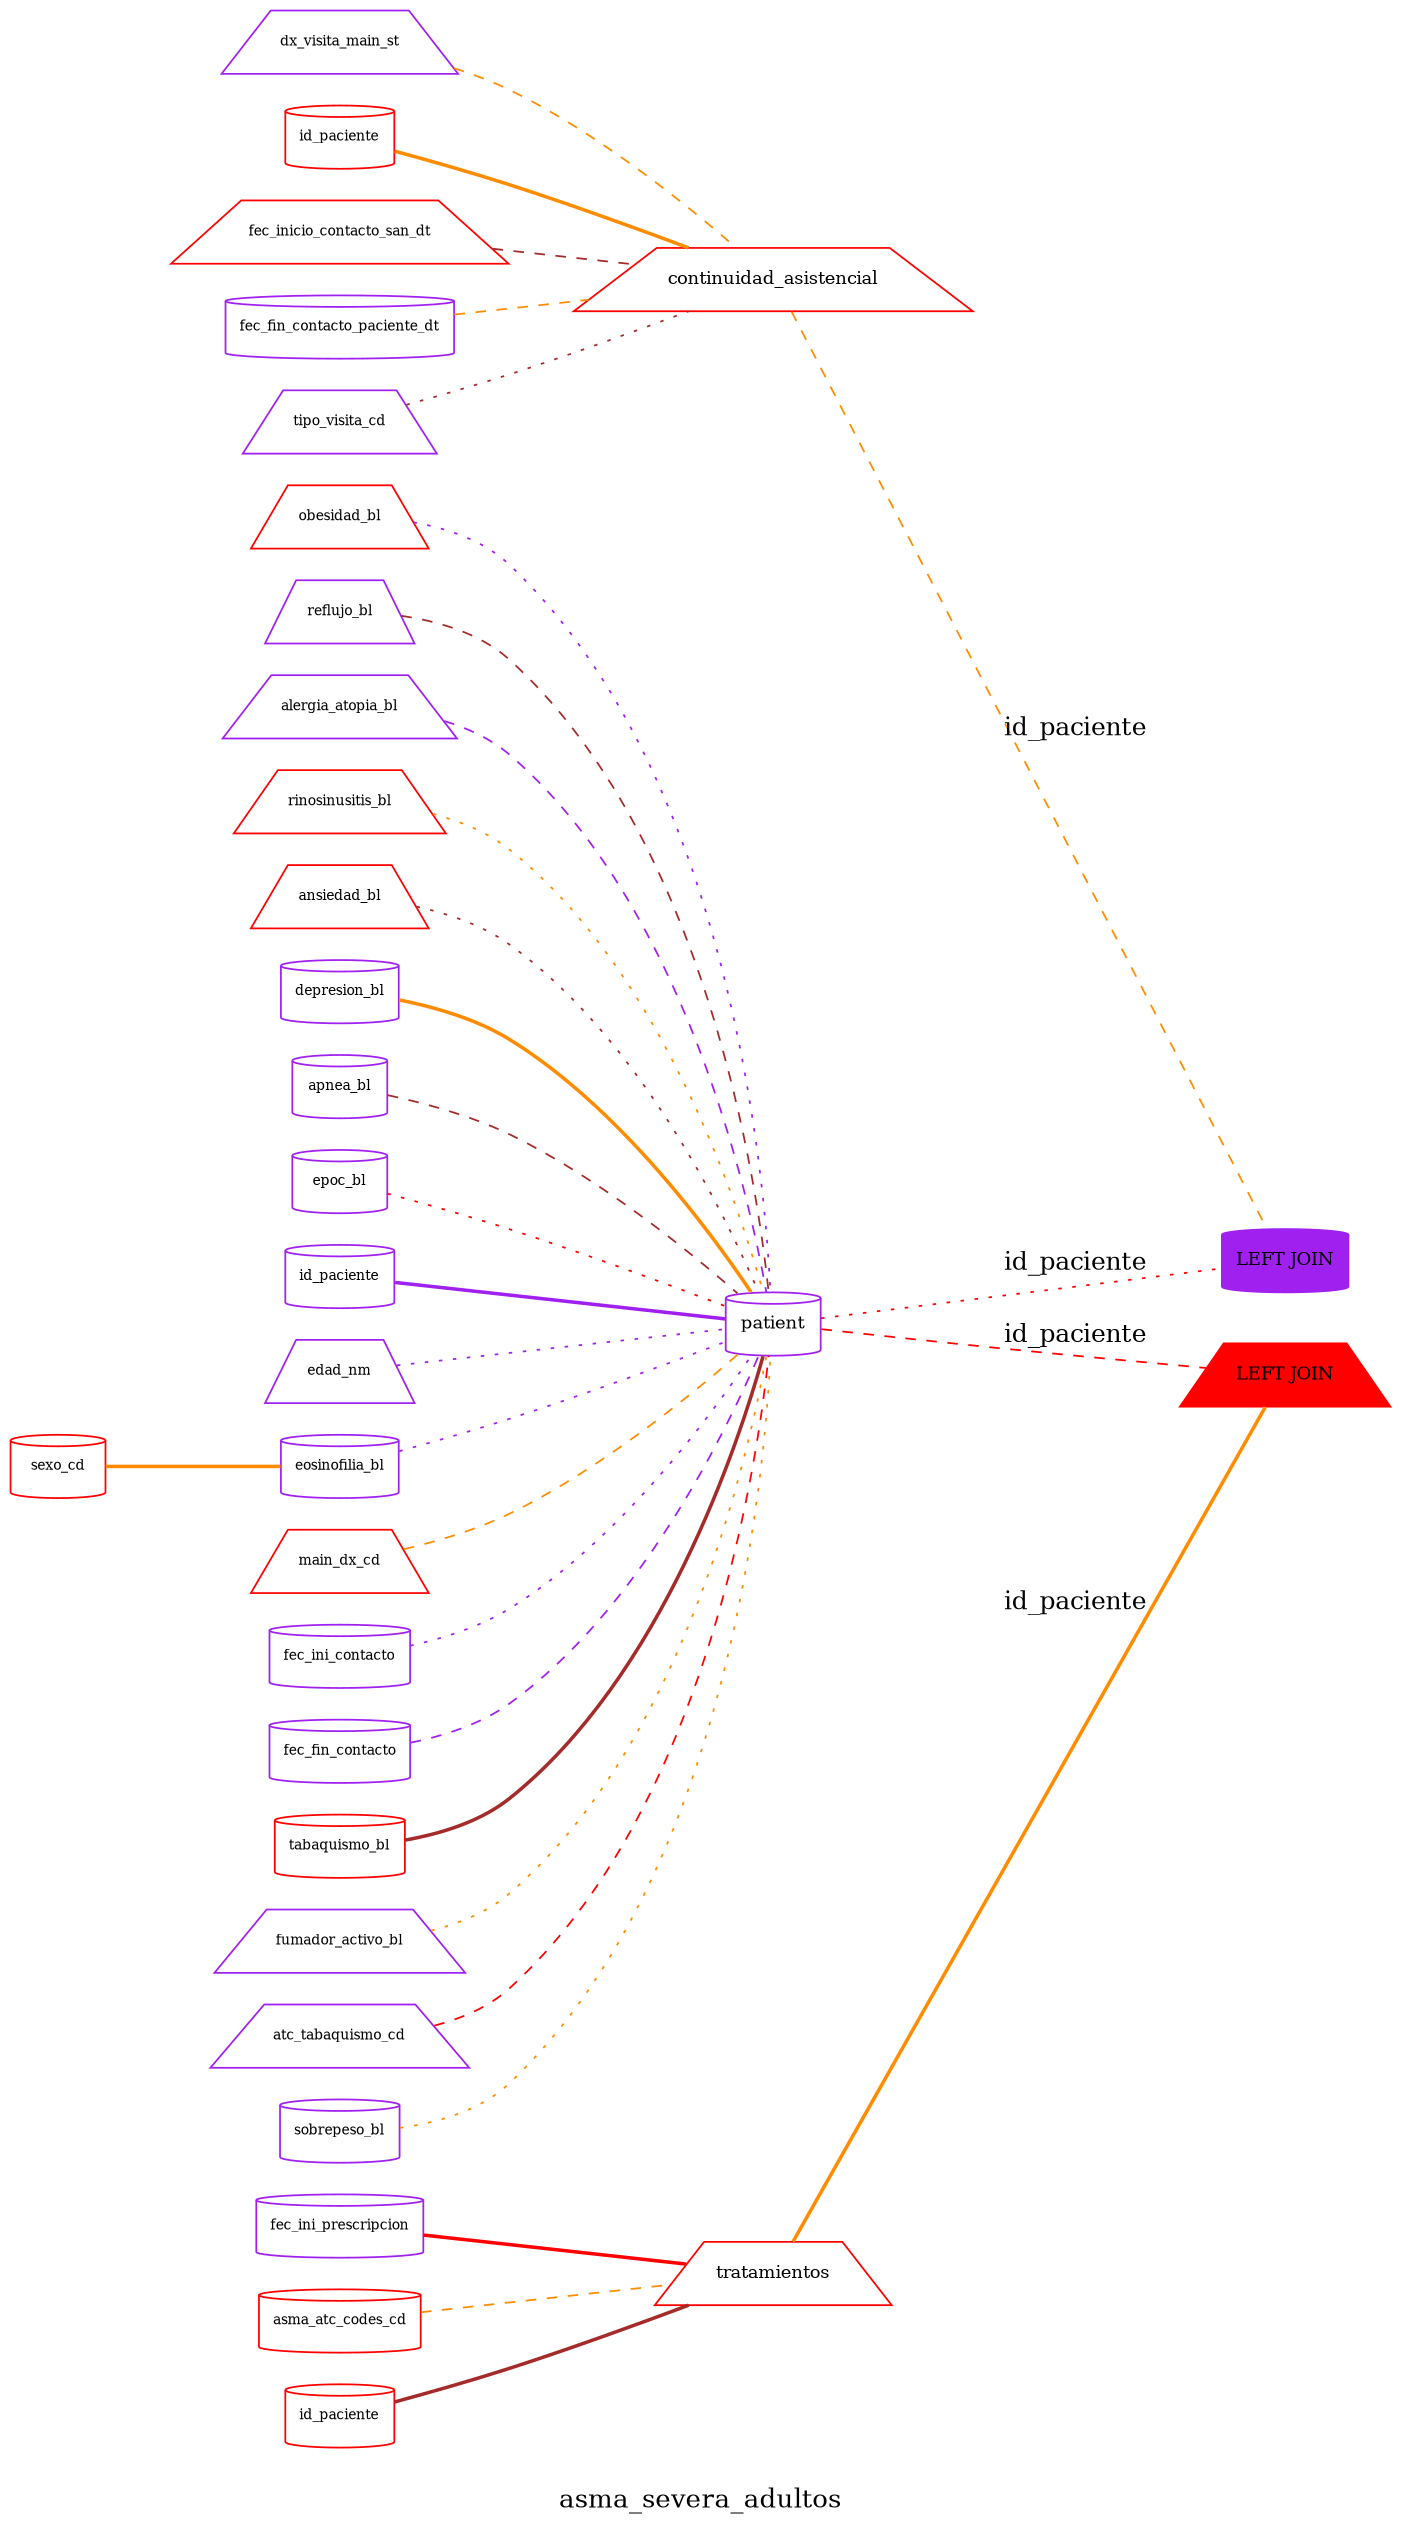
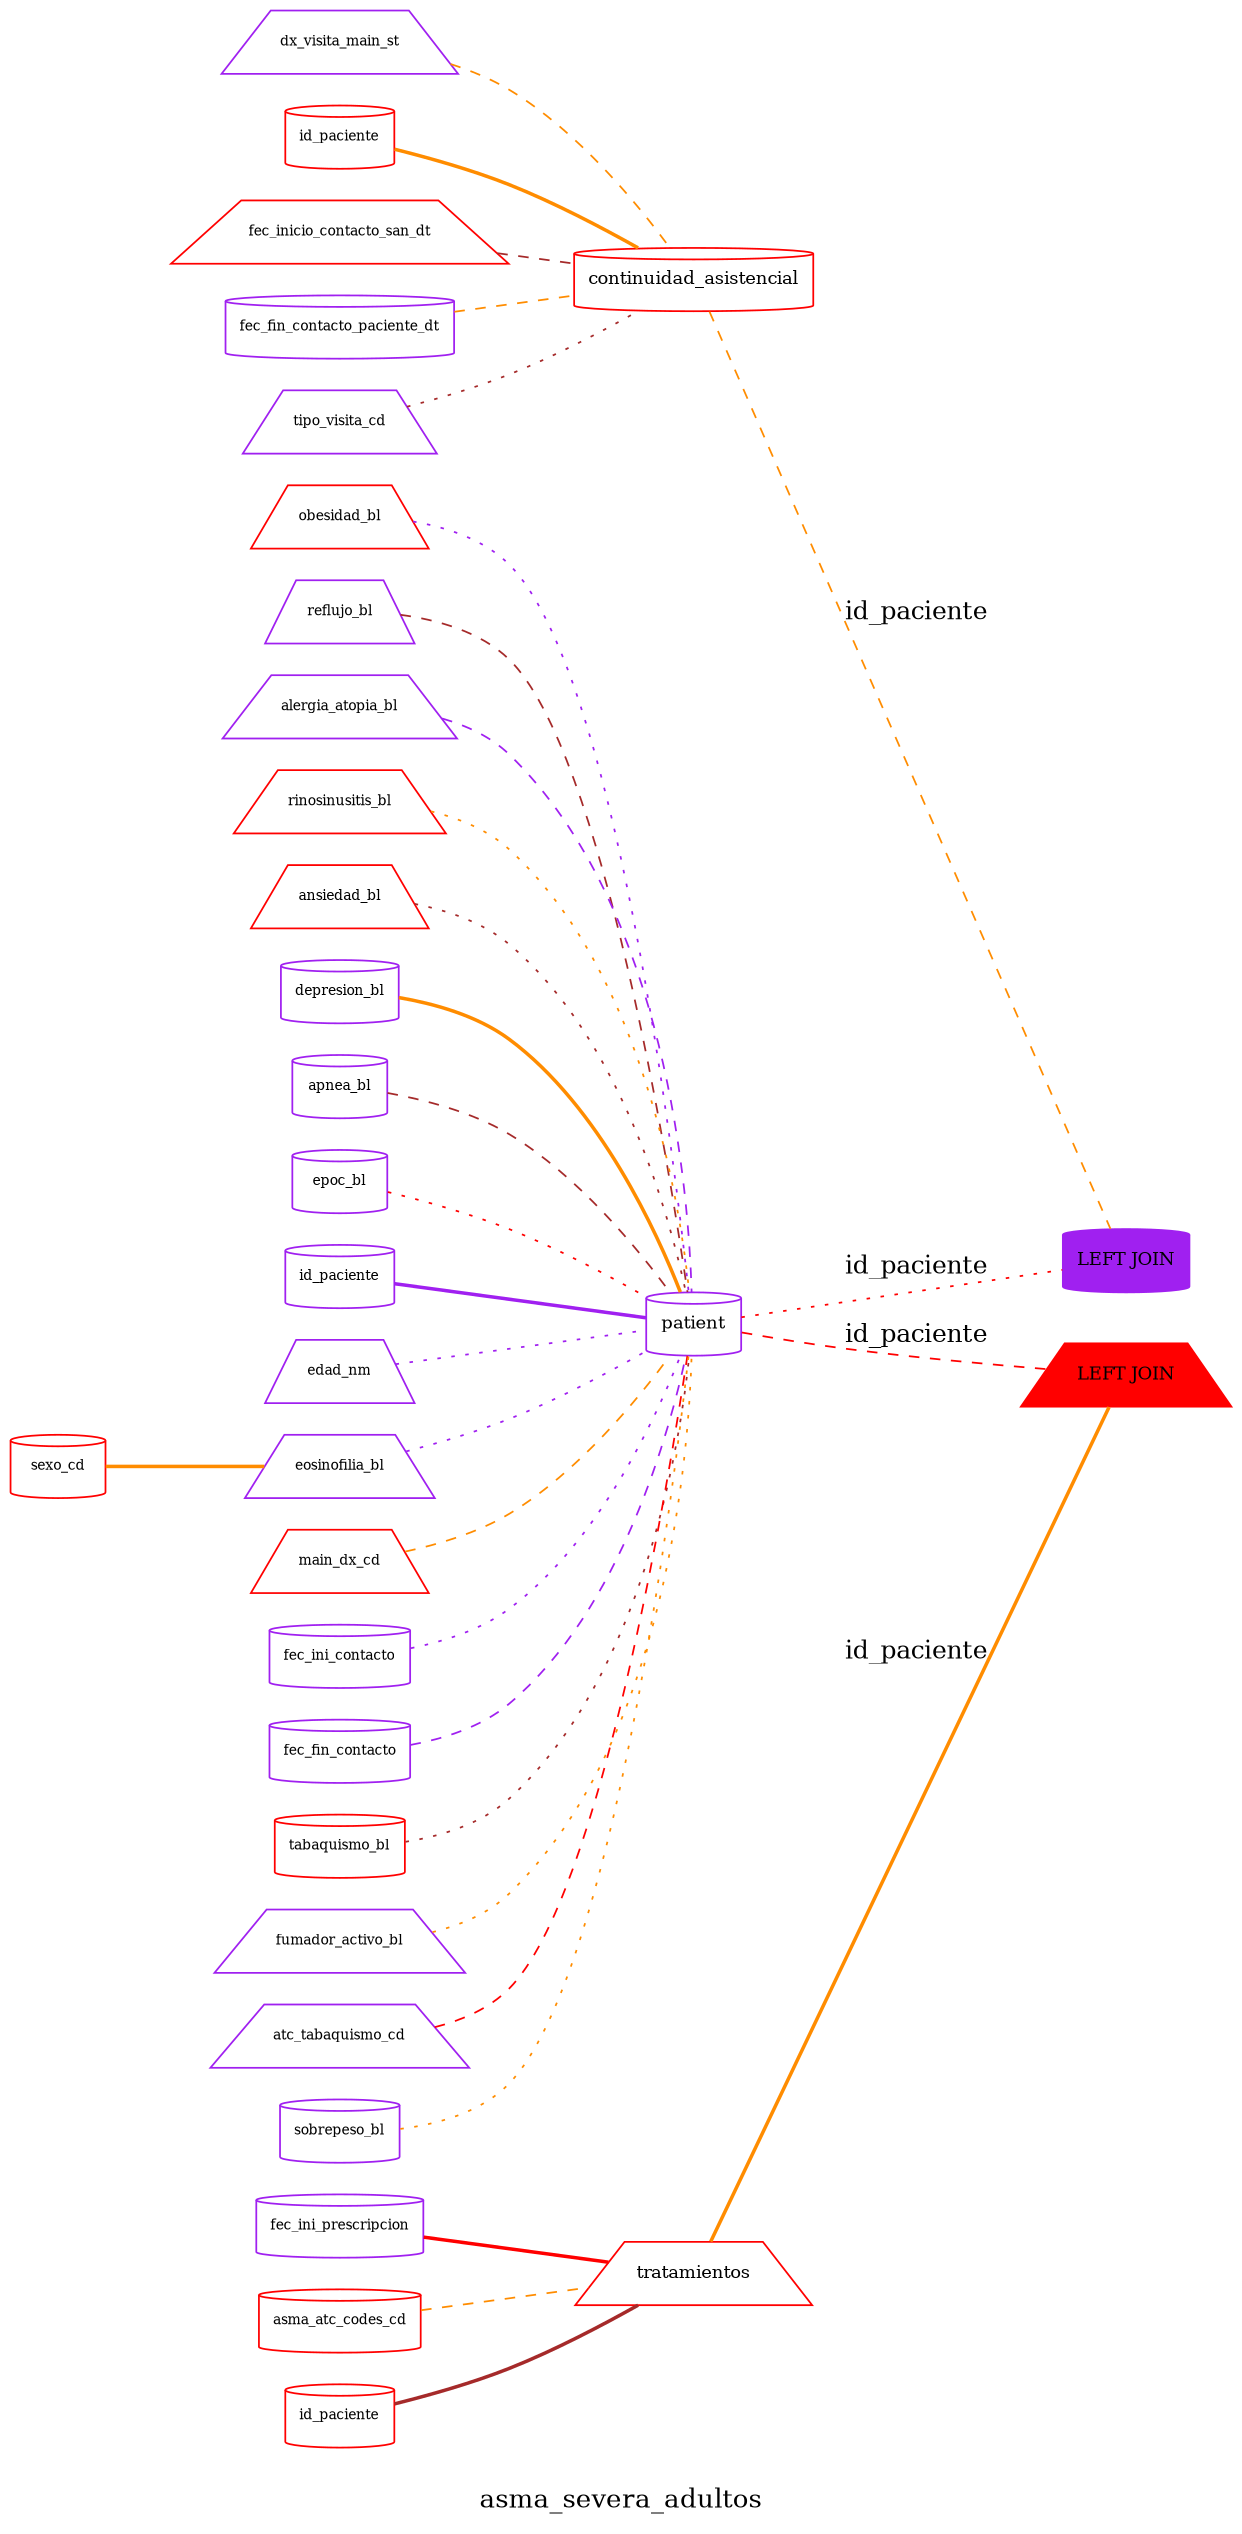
(773, 280) -> (694, 280)
(340, 1466) -> (340, 1466)
(639, 1645) -> (614, 1646)
